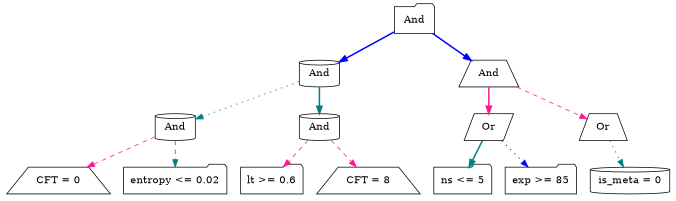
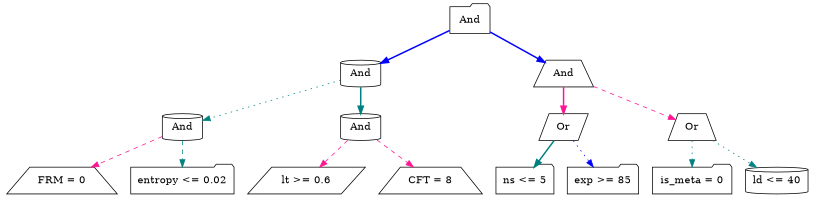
(59, 181) -> (62, 181)
(272, 181) -> (306, 181)
(630, 181) -> (692, 181)
none -> (777, 181)
